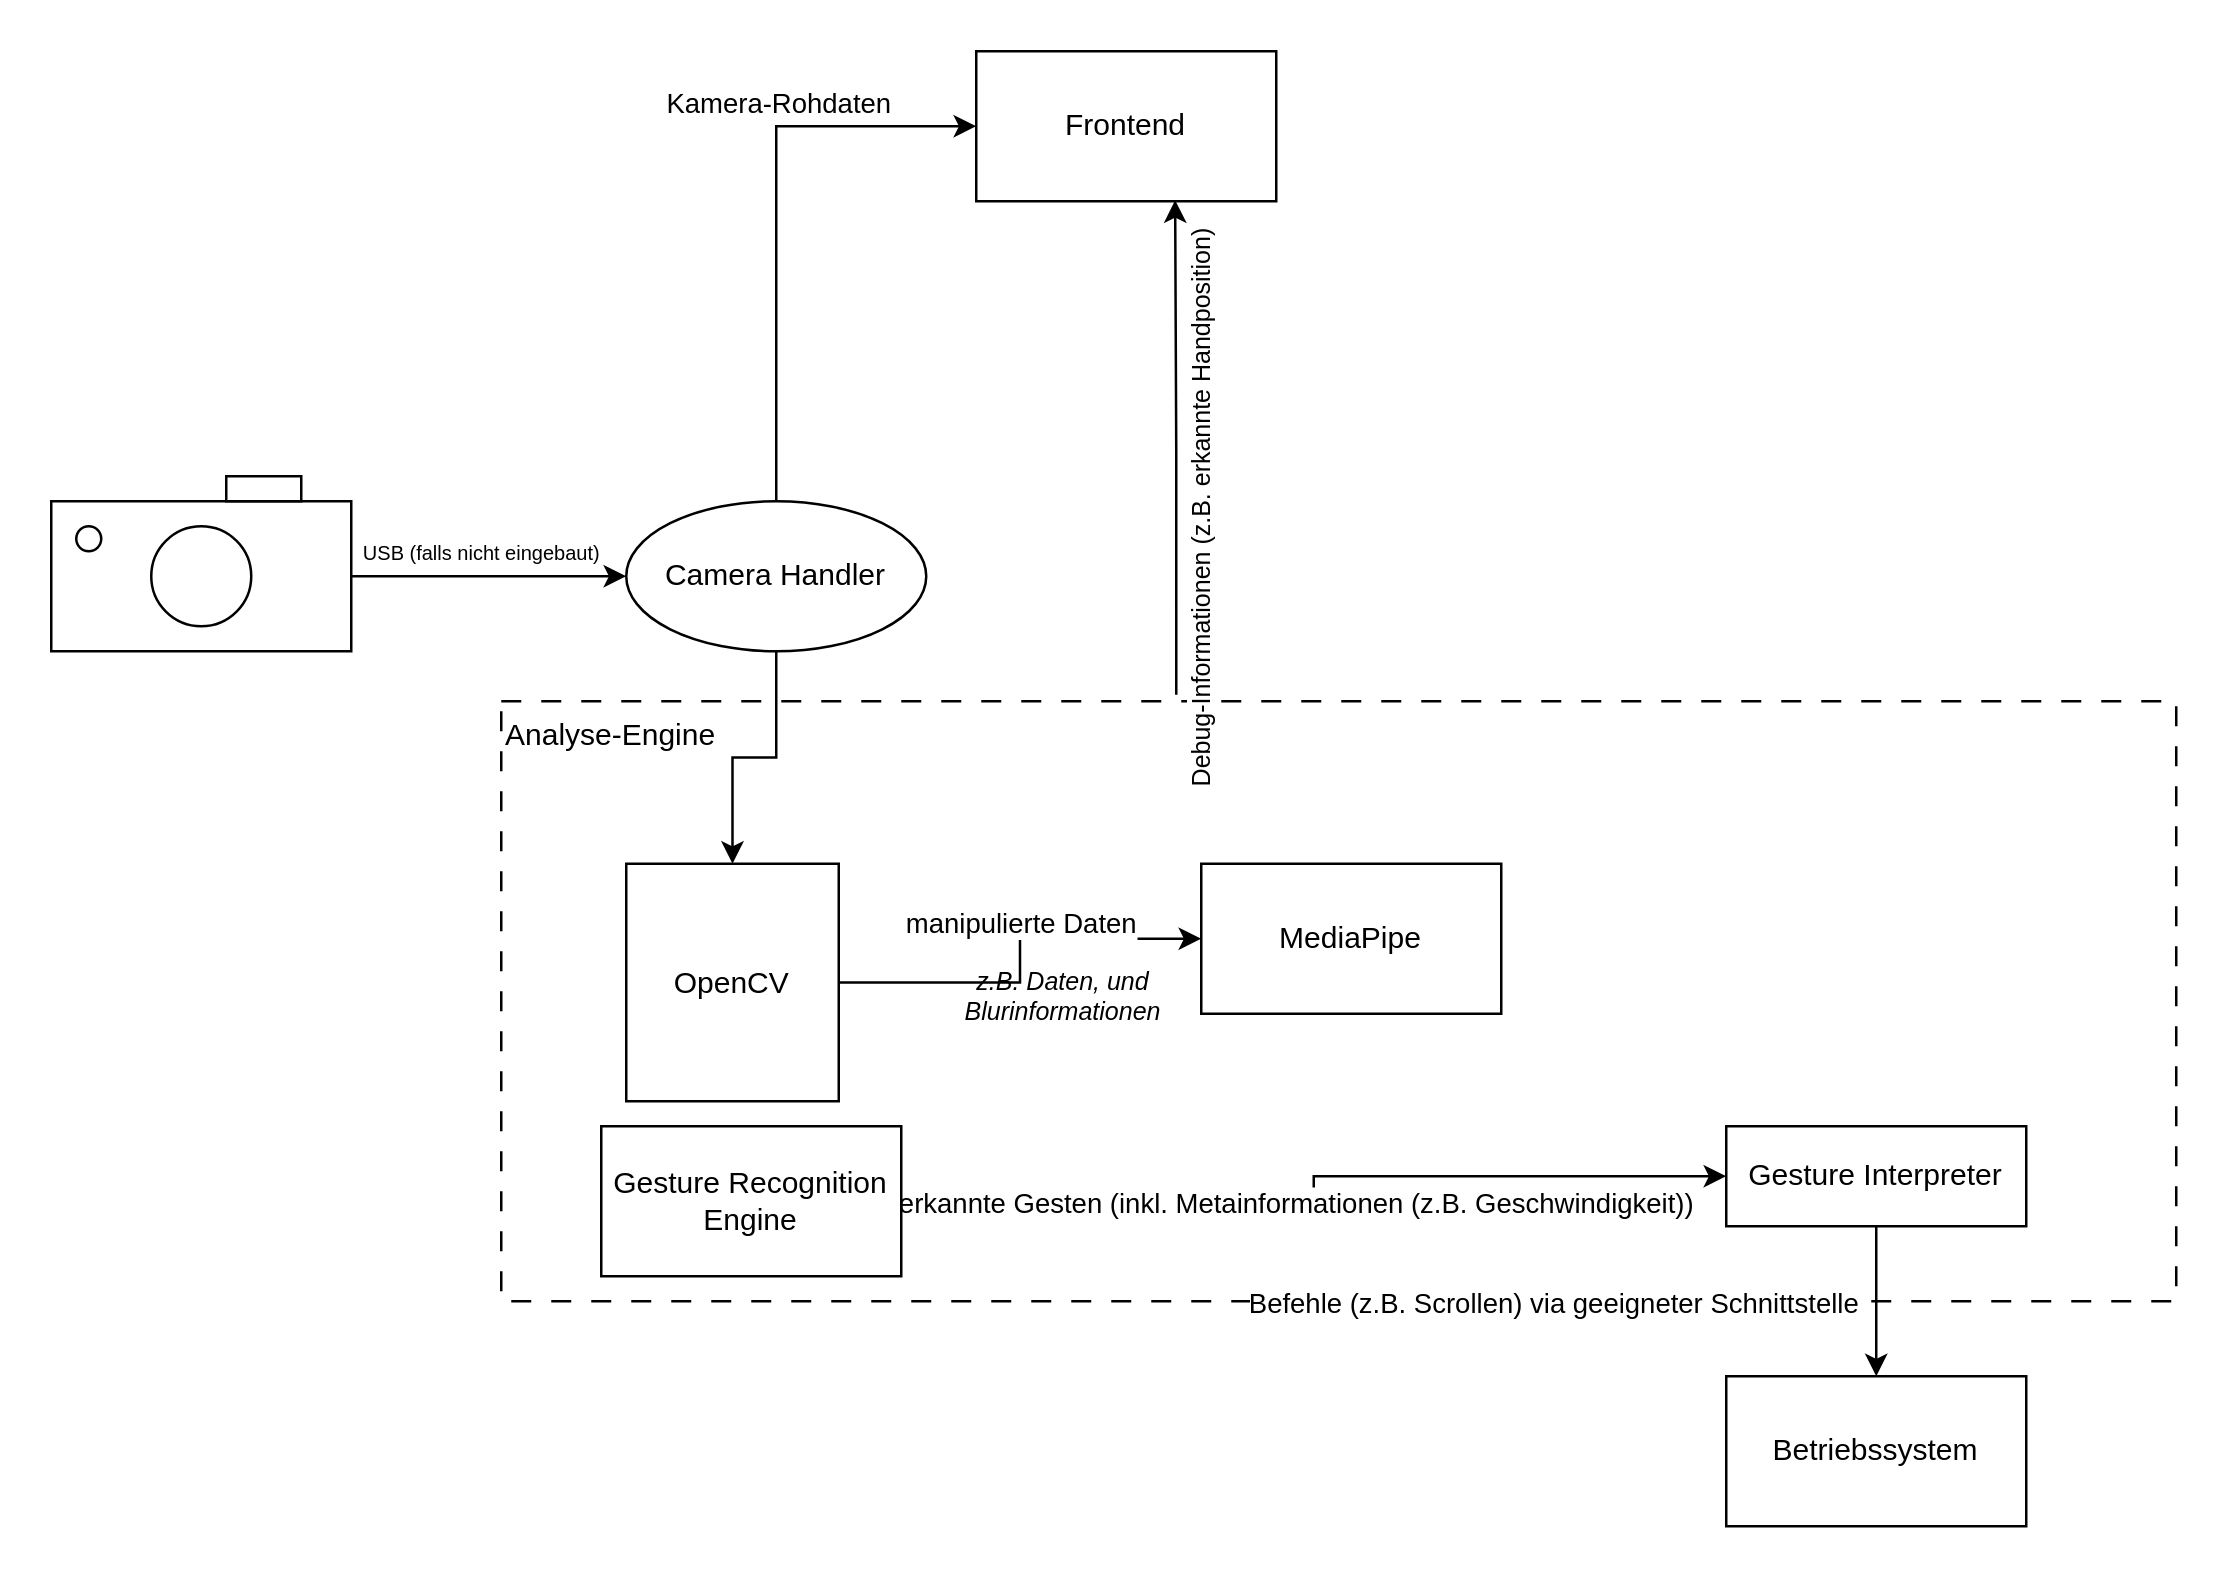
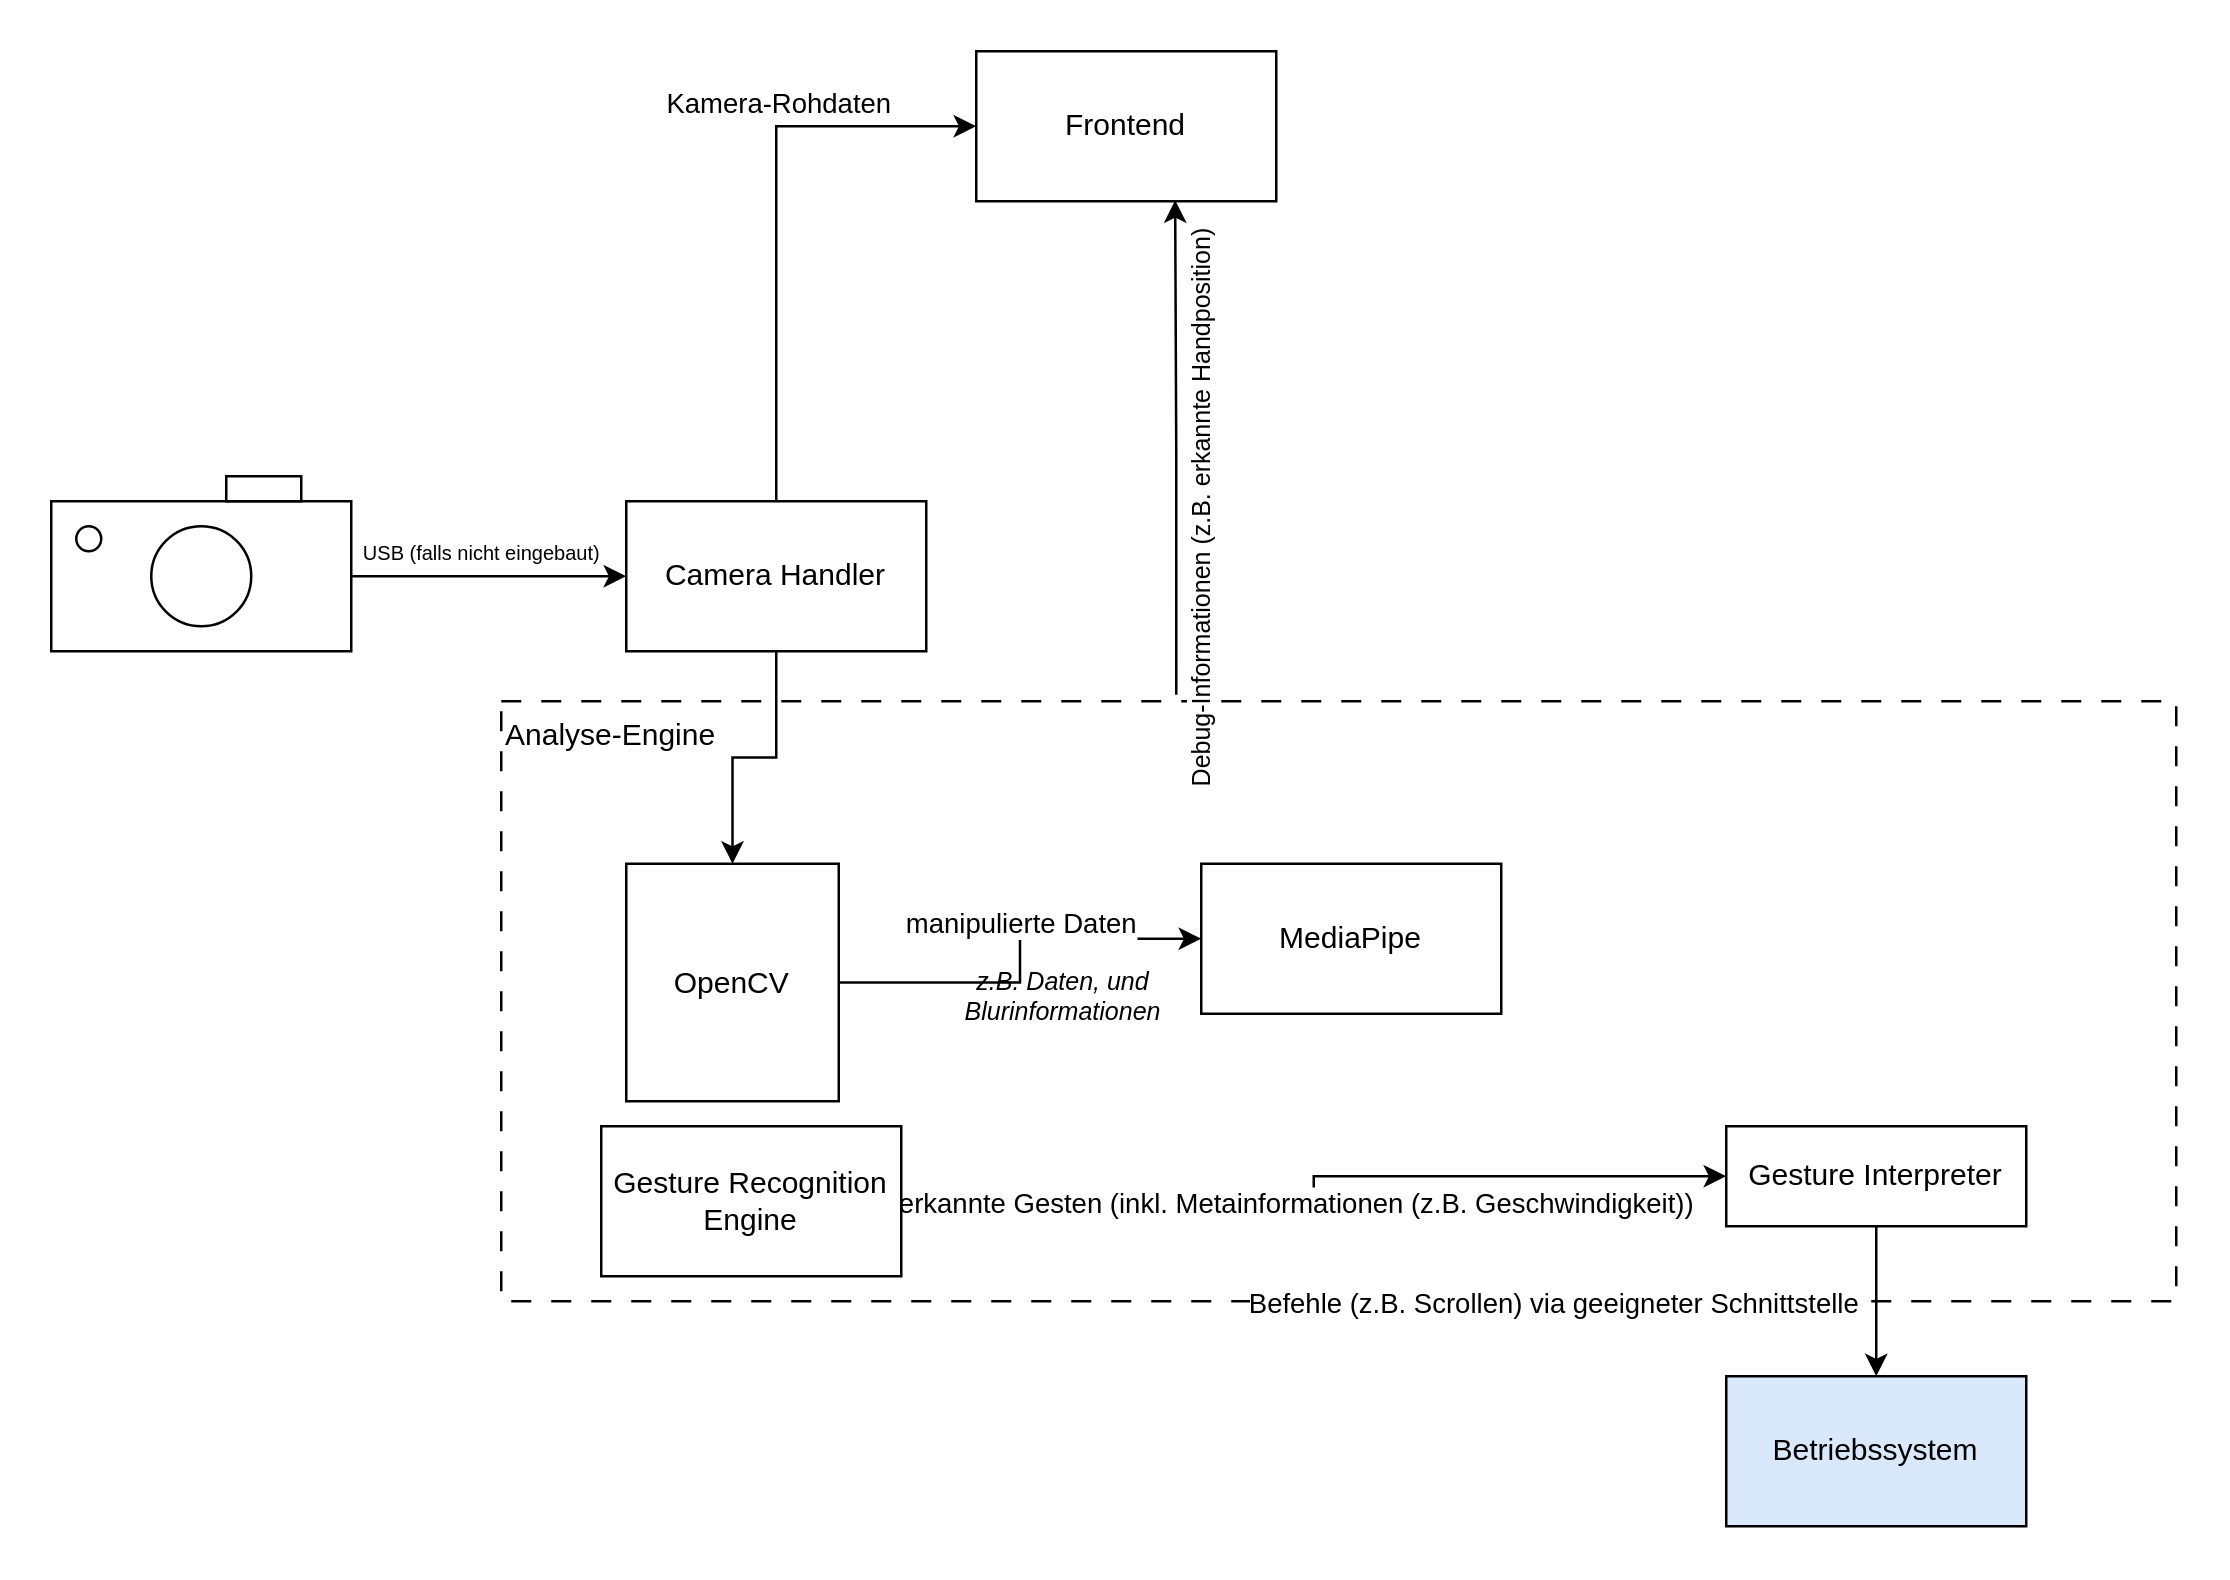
(776, 576) -> (776, 576)
(1876, 1451) -> (1876, 1451)
